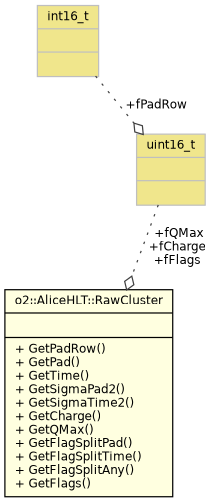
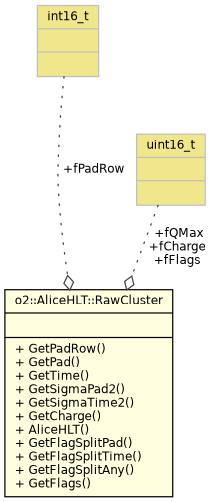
(115, 100) -> (58, 176)
(55, 430) -> (52, 430)
